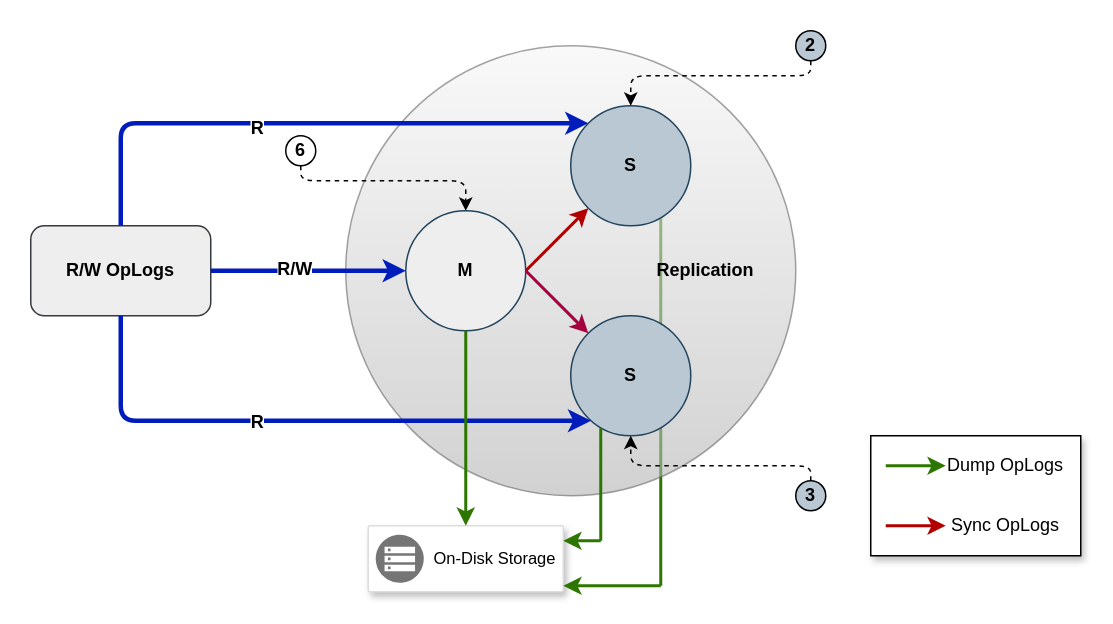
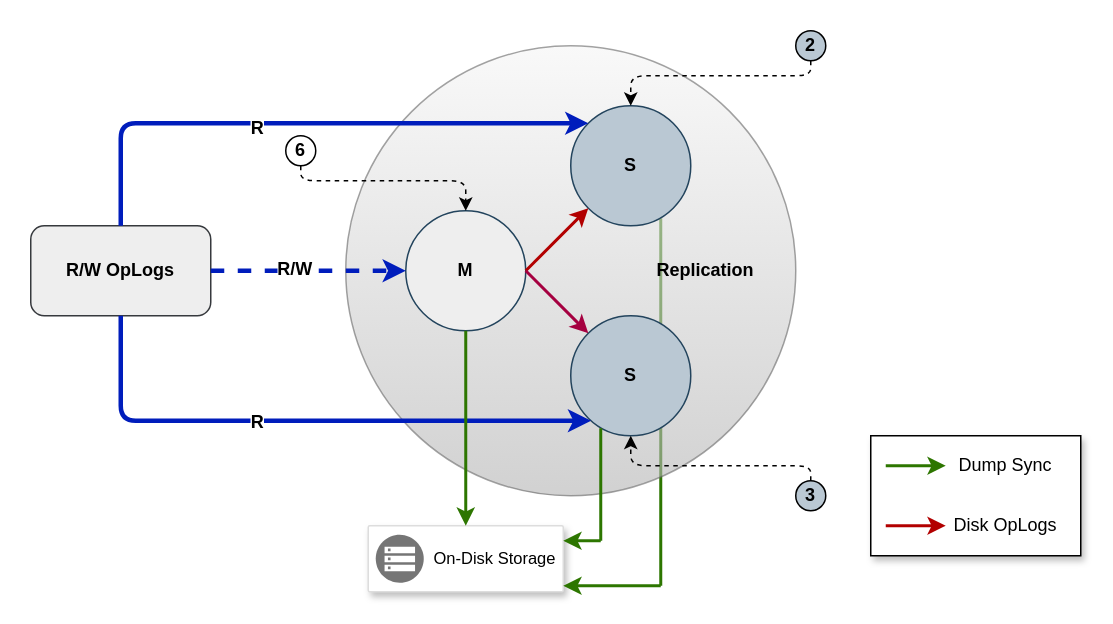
(230, 271) -> (230, 271)
(1006, 466) -> (1006, 466)
(1006, 526) -> (1006, 526)
